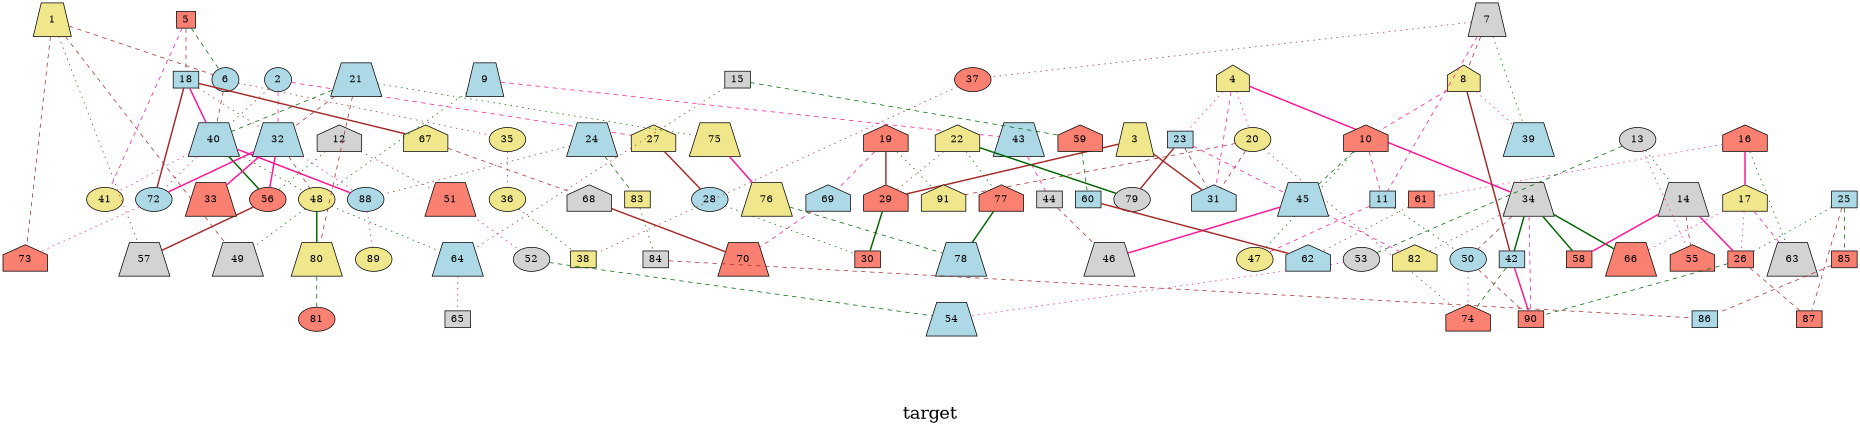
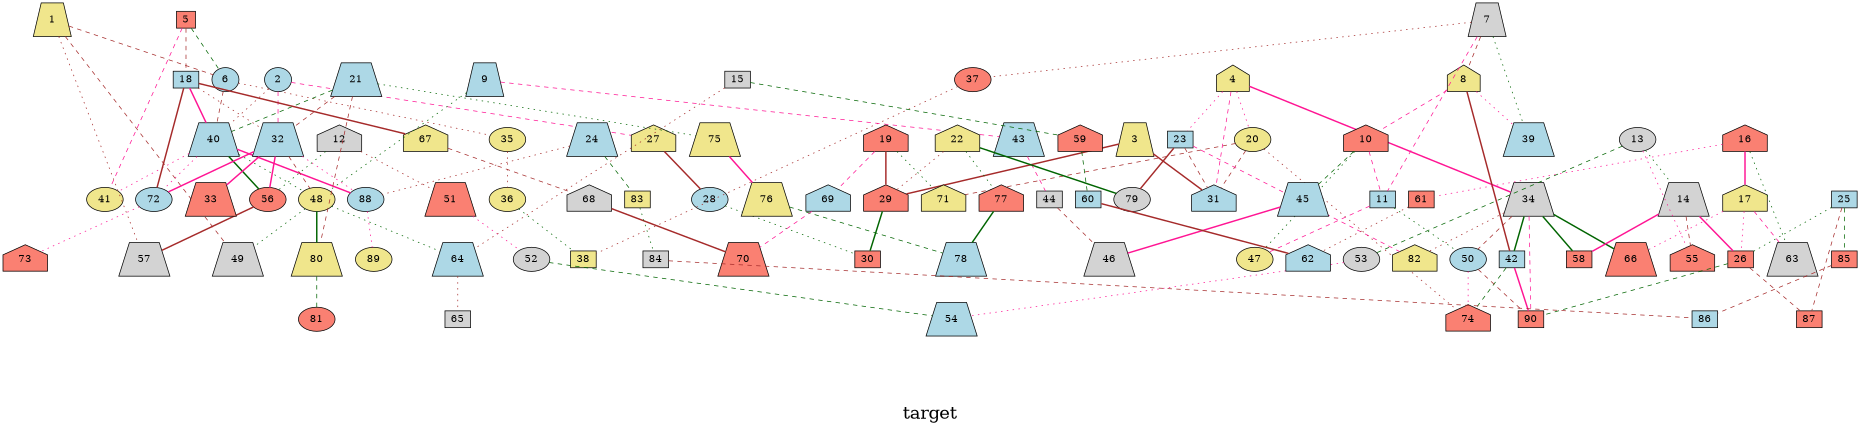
(39, 141) -> none
(944, 199) -> (944, 199)
